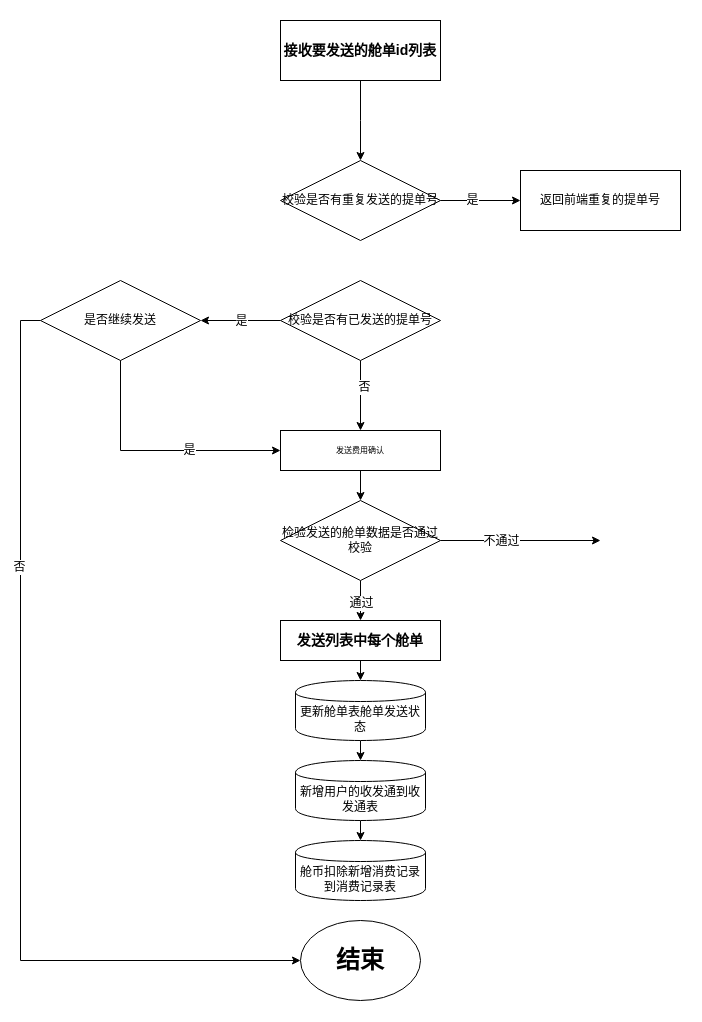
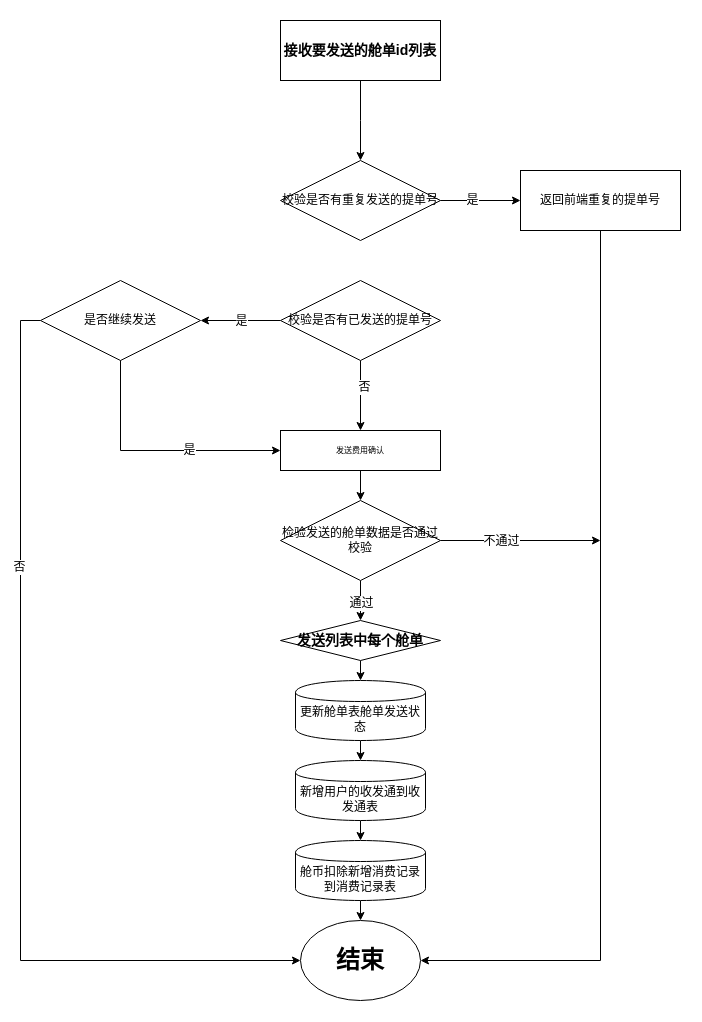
(361, 641) -> (361, 641)
none -> (601, 682)
none -> (361, 907)
